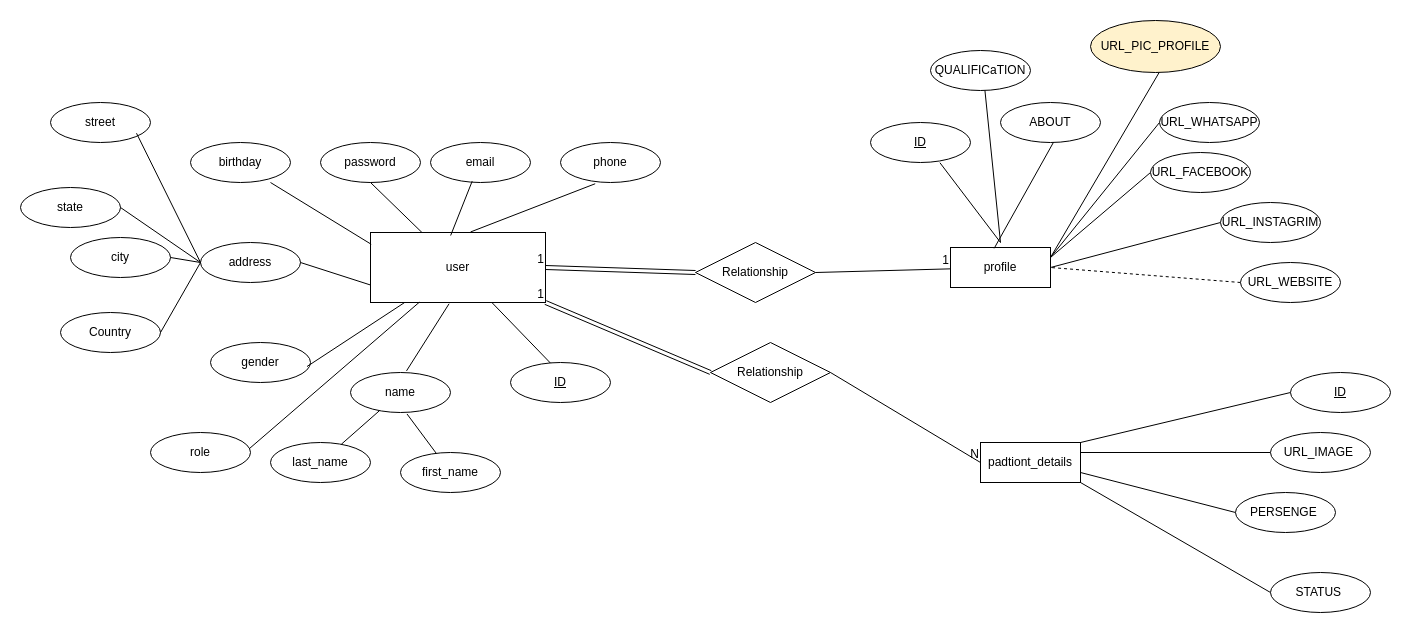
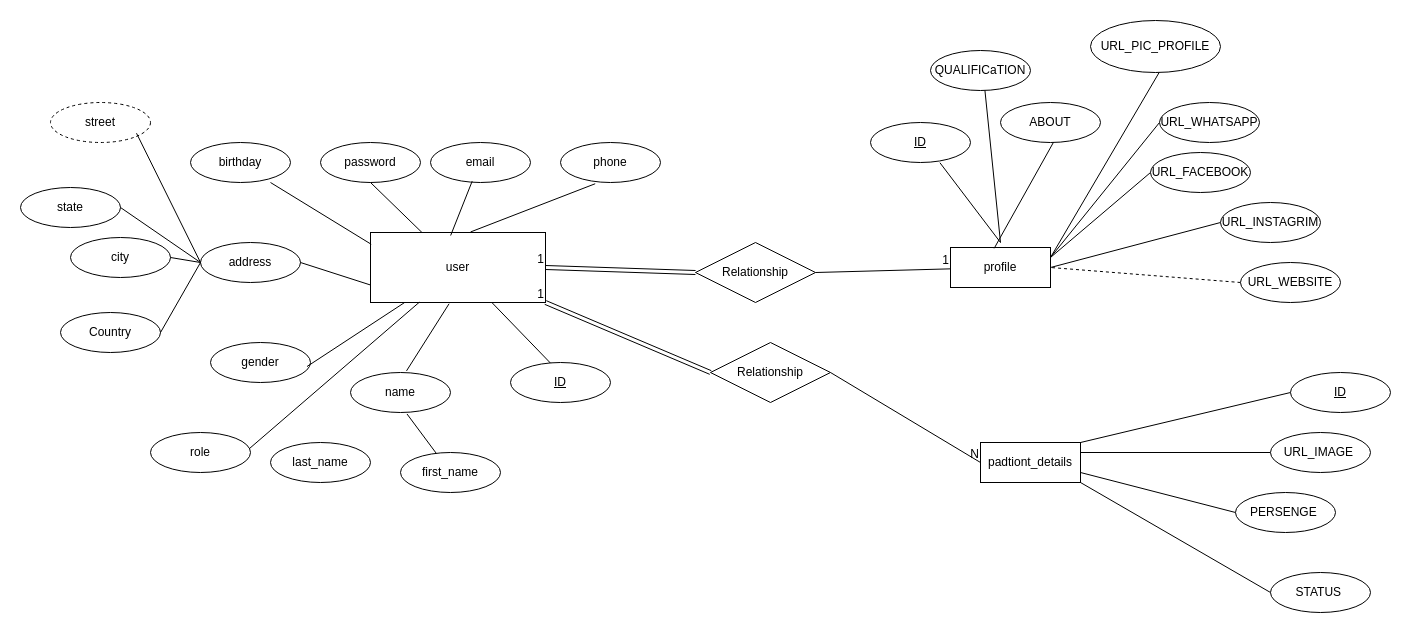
(1156, 47) -> (1156, 47)
(101, 123) -> (101, 123)
(360, 427) -> none
